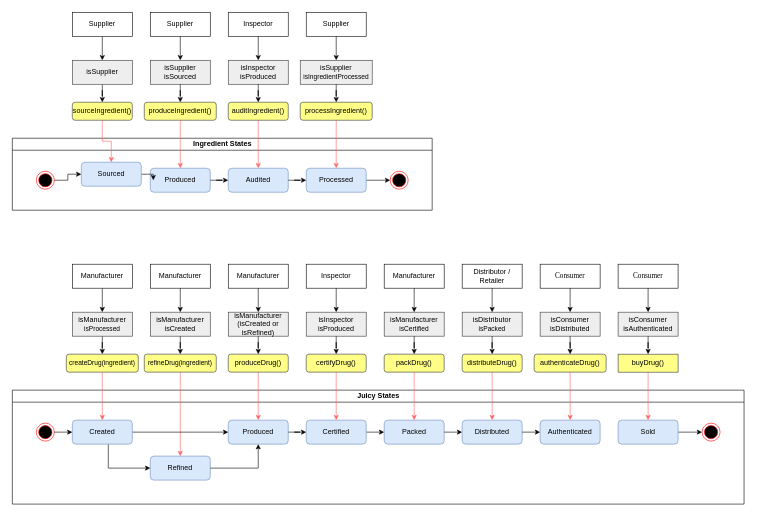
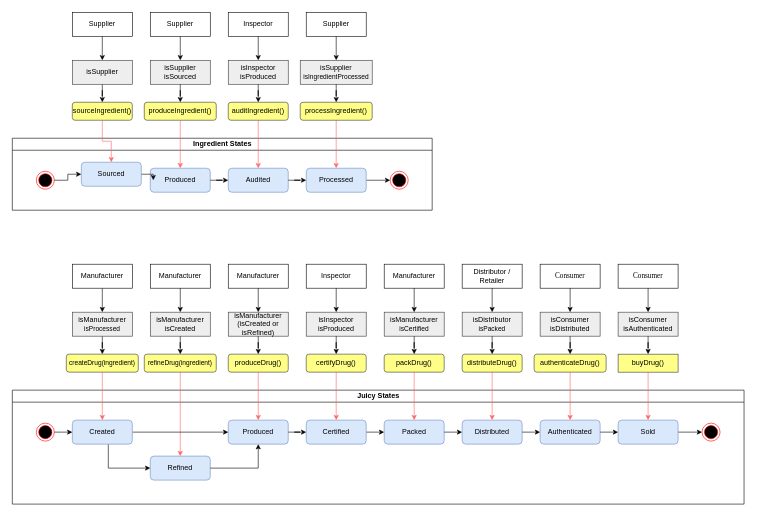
none -> (612, 432)
